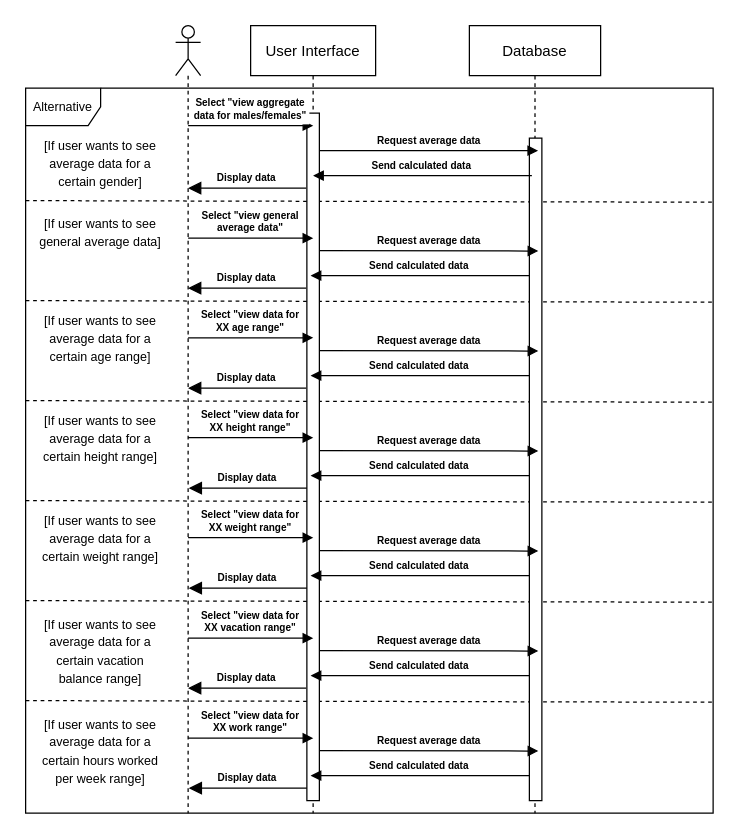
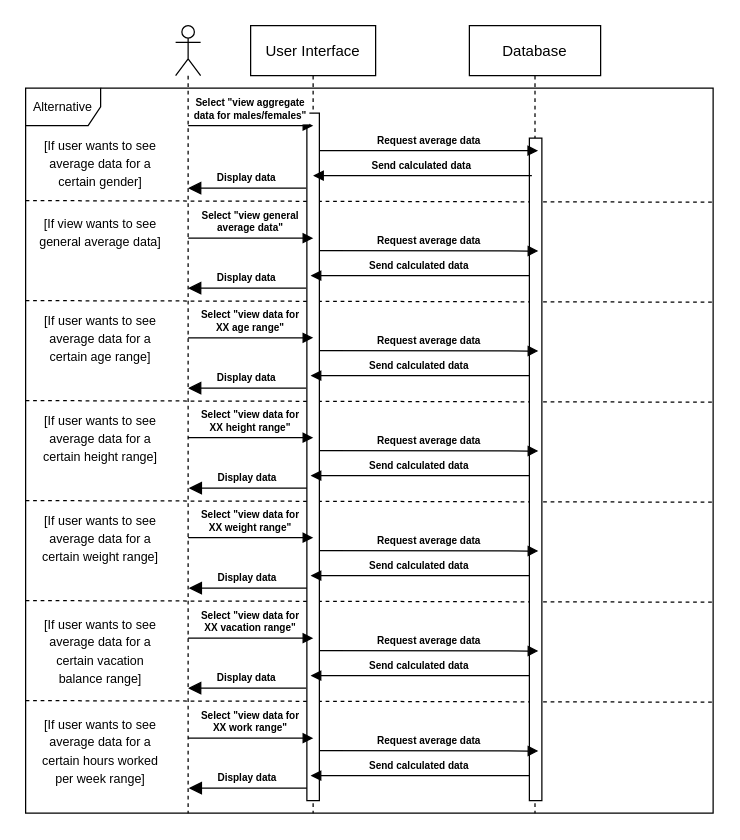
(101, 232) -> (101, 232)
